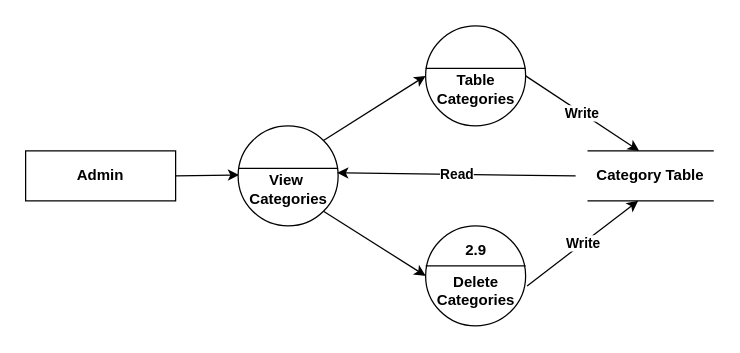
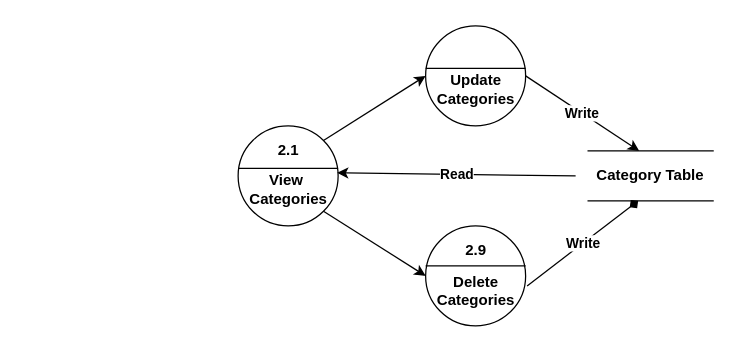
(476, 89) -> (476, 89)
none -> (288, 151)
(203, 175) -> none
(101, 176) -> none
(630, 207) -> (630, 207)
